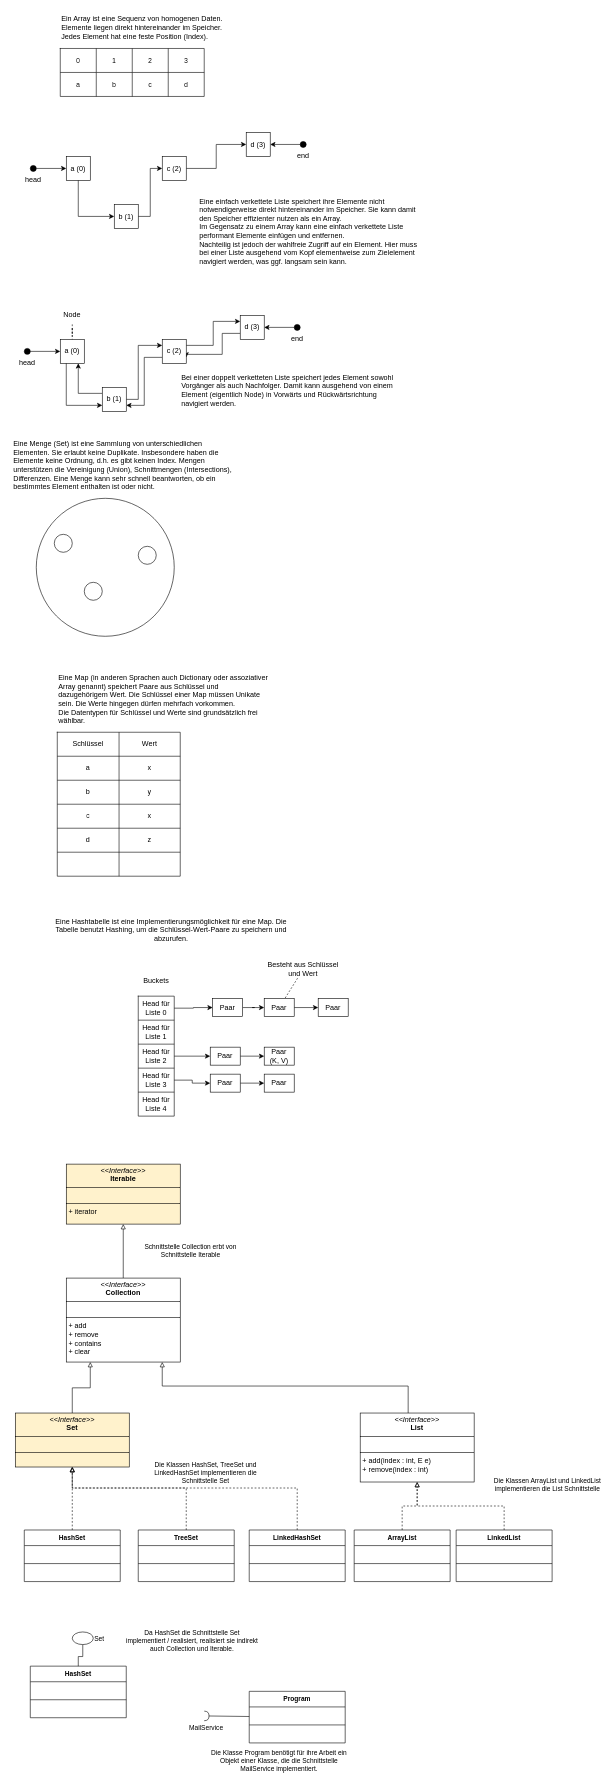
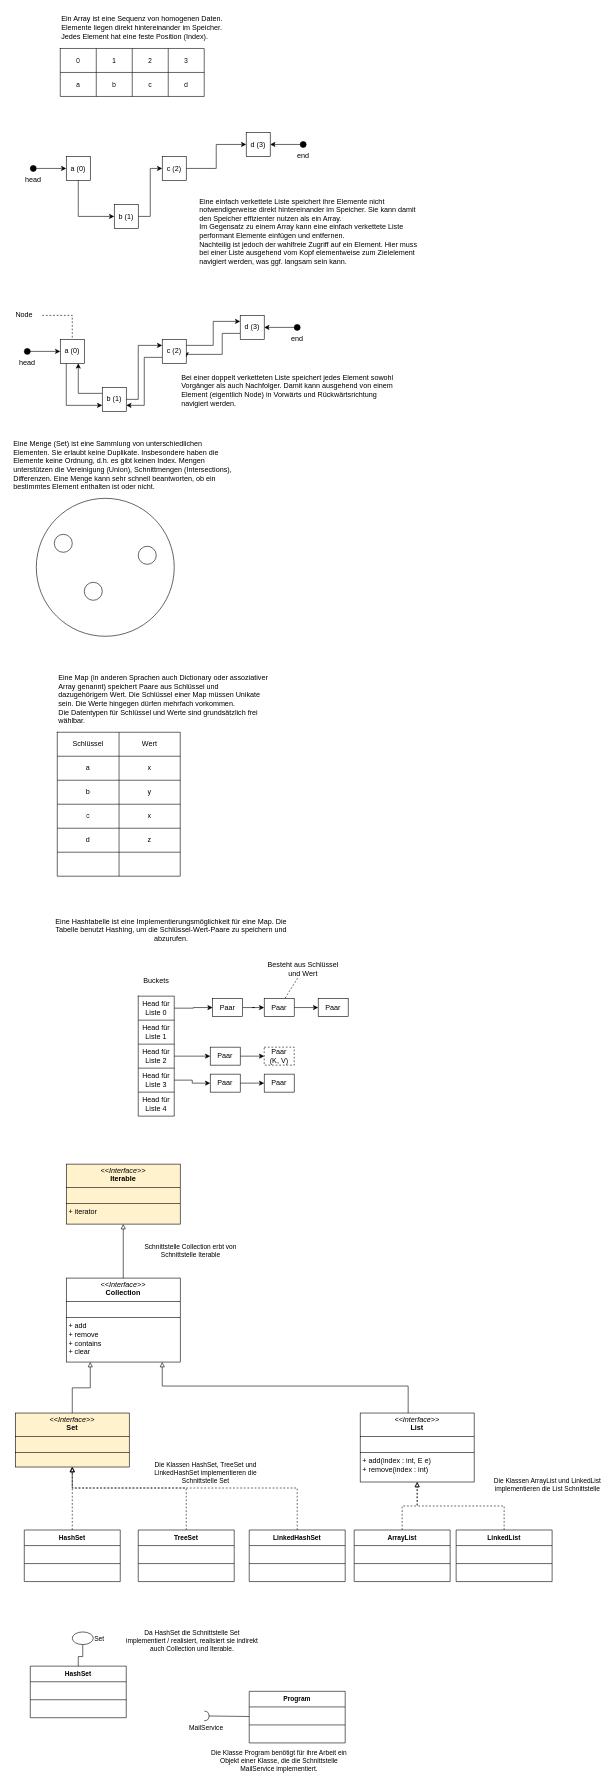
(72, 315) -> (24, 315)
(279, 1056) -> (279, 1056)
